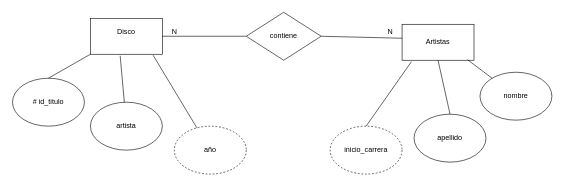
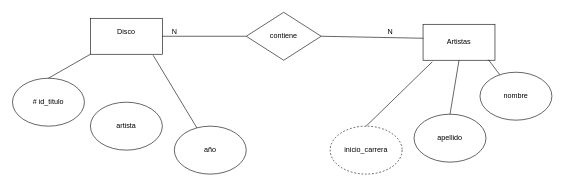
(438, 42) -> (459, 42)
(122, 79) -> none
(210, 150) -> (210, 150)
